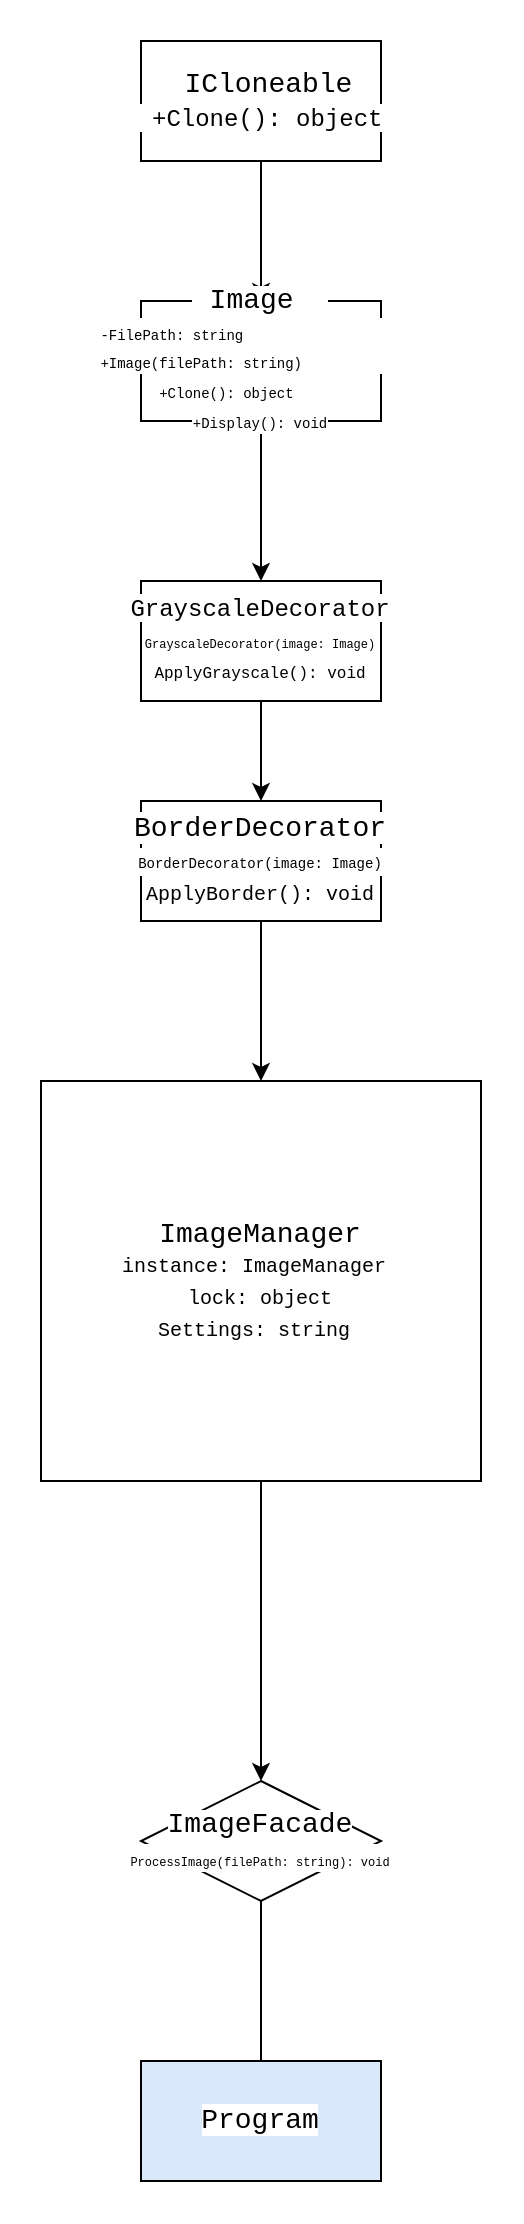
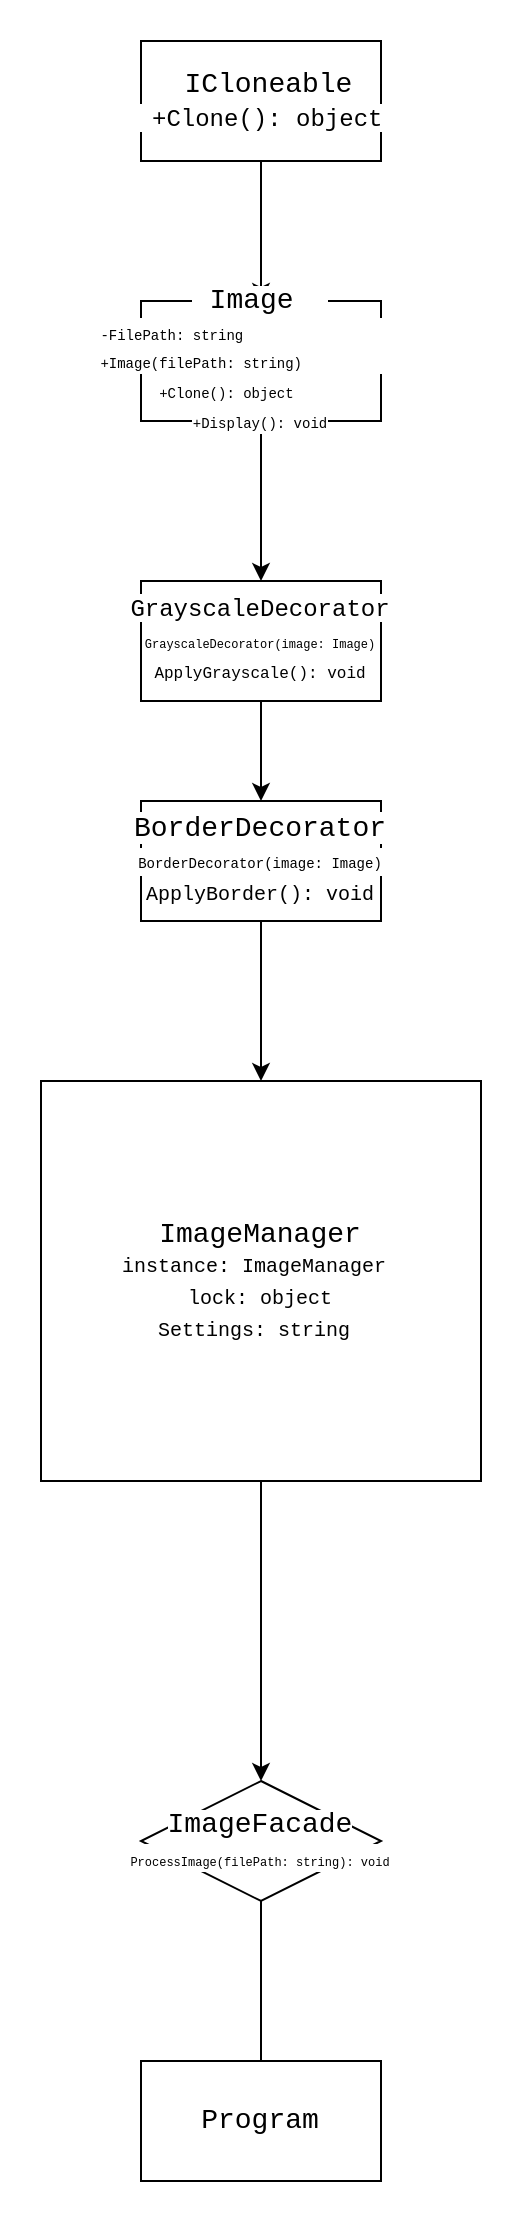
(261, 2121) -> (261, 2121)
